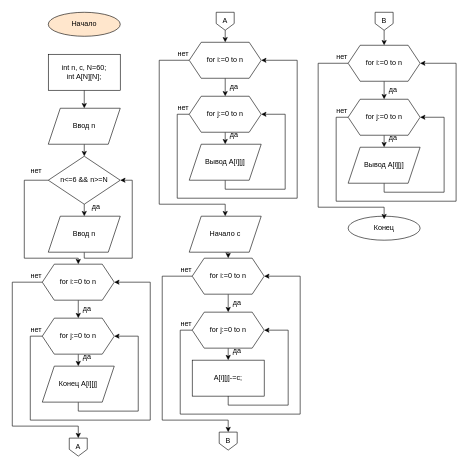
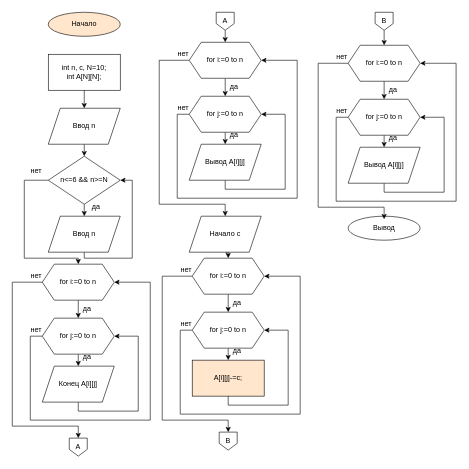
(84, 72) -> (84, 72)
(384, 228) -> (384, 228)
(228, 378) -> (228, 378)
